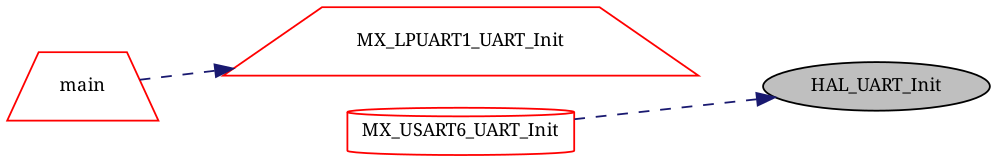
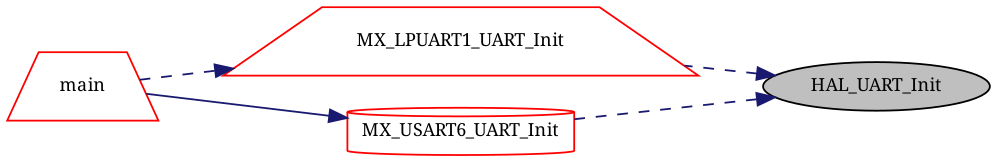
none -> (721, 70)
none -> (238, 105)
